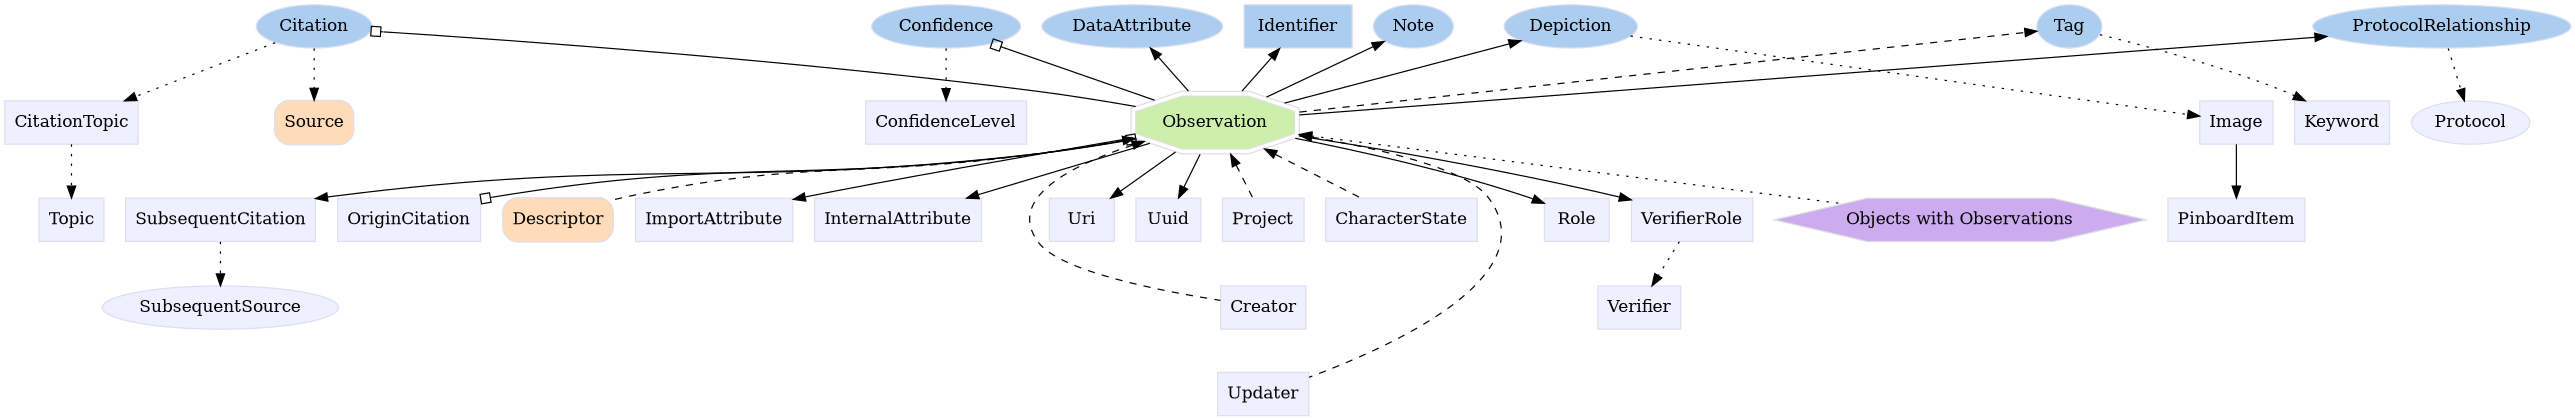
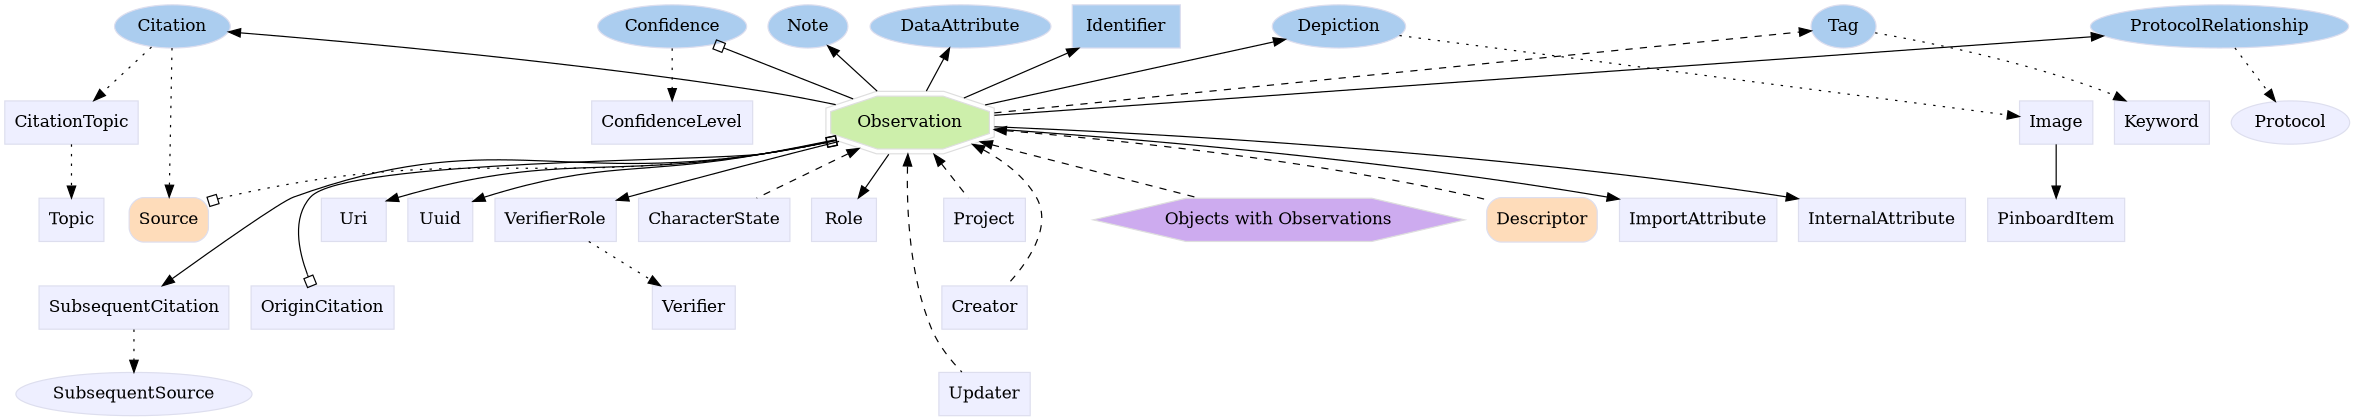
(760, 61) -> (539, 62)
none -> (522, 168)
(1577, 170) -> (1096, 171)
